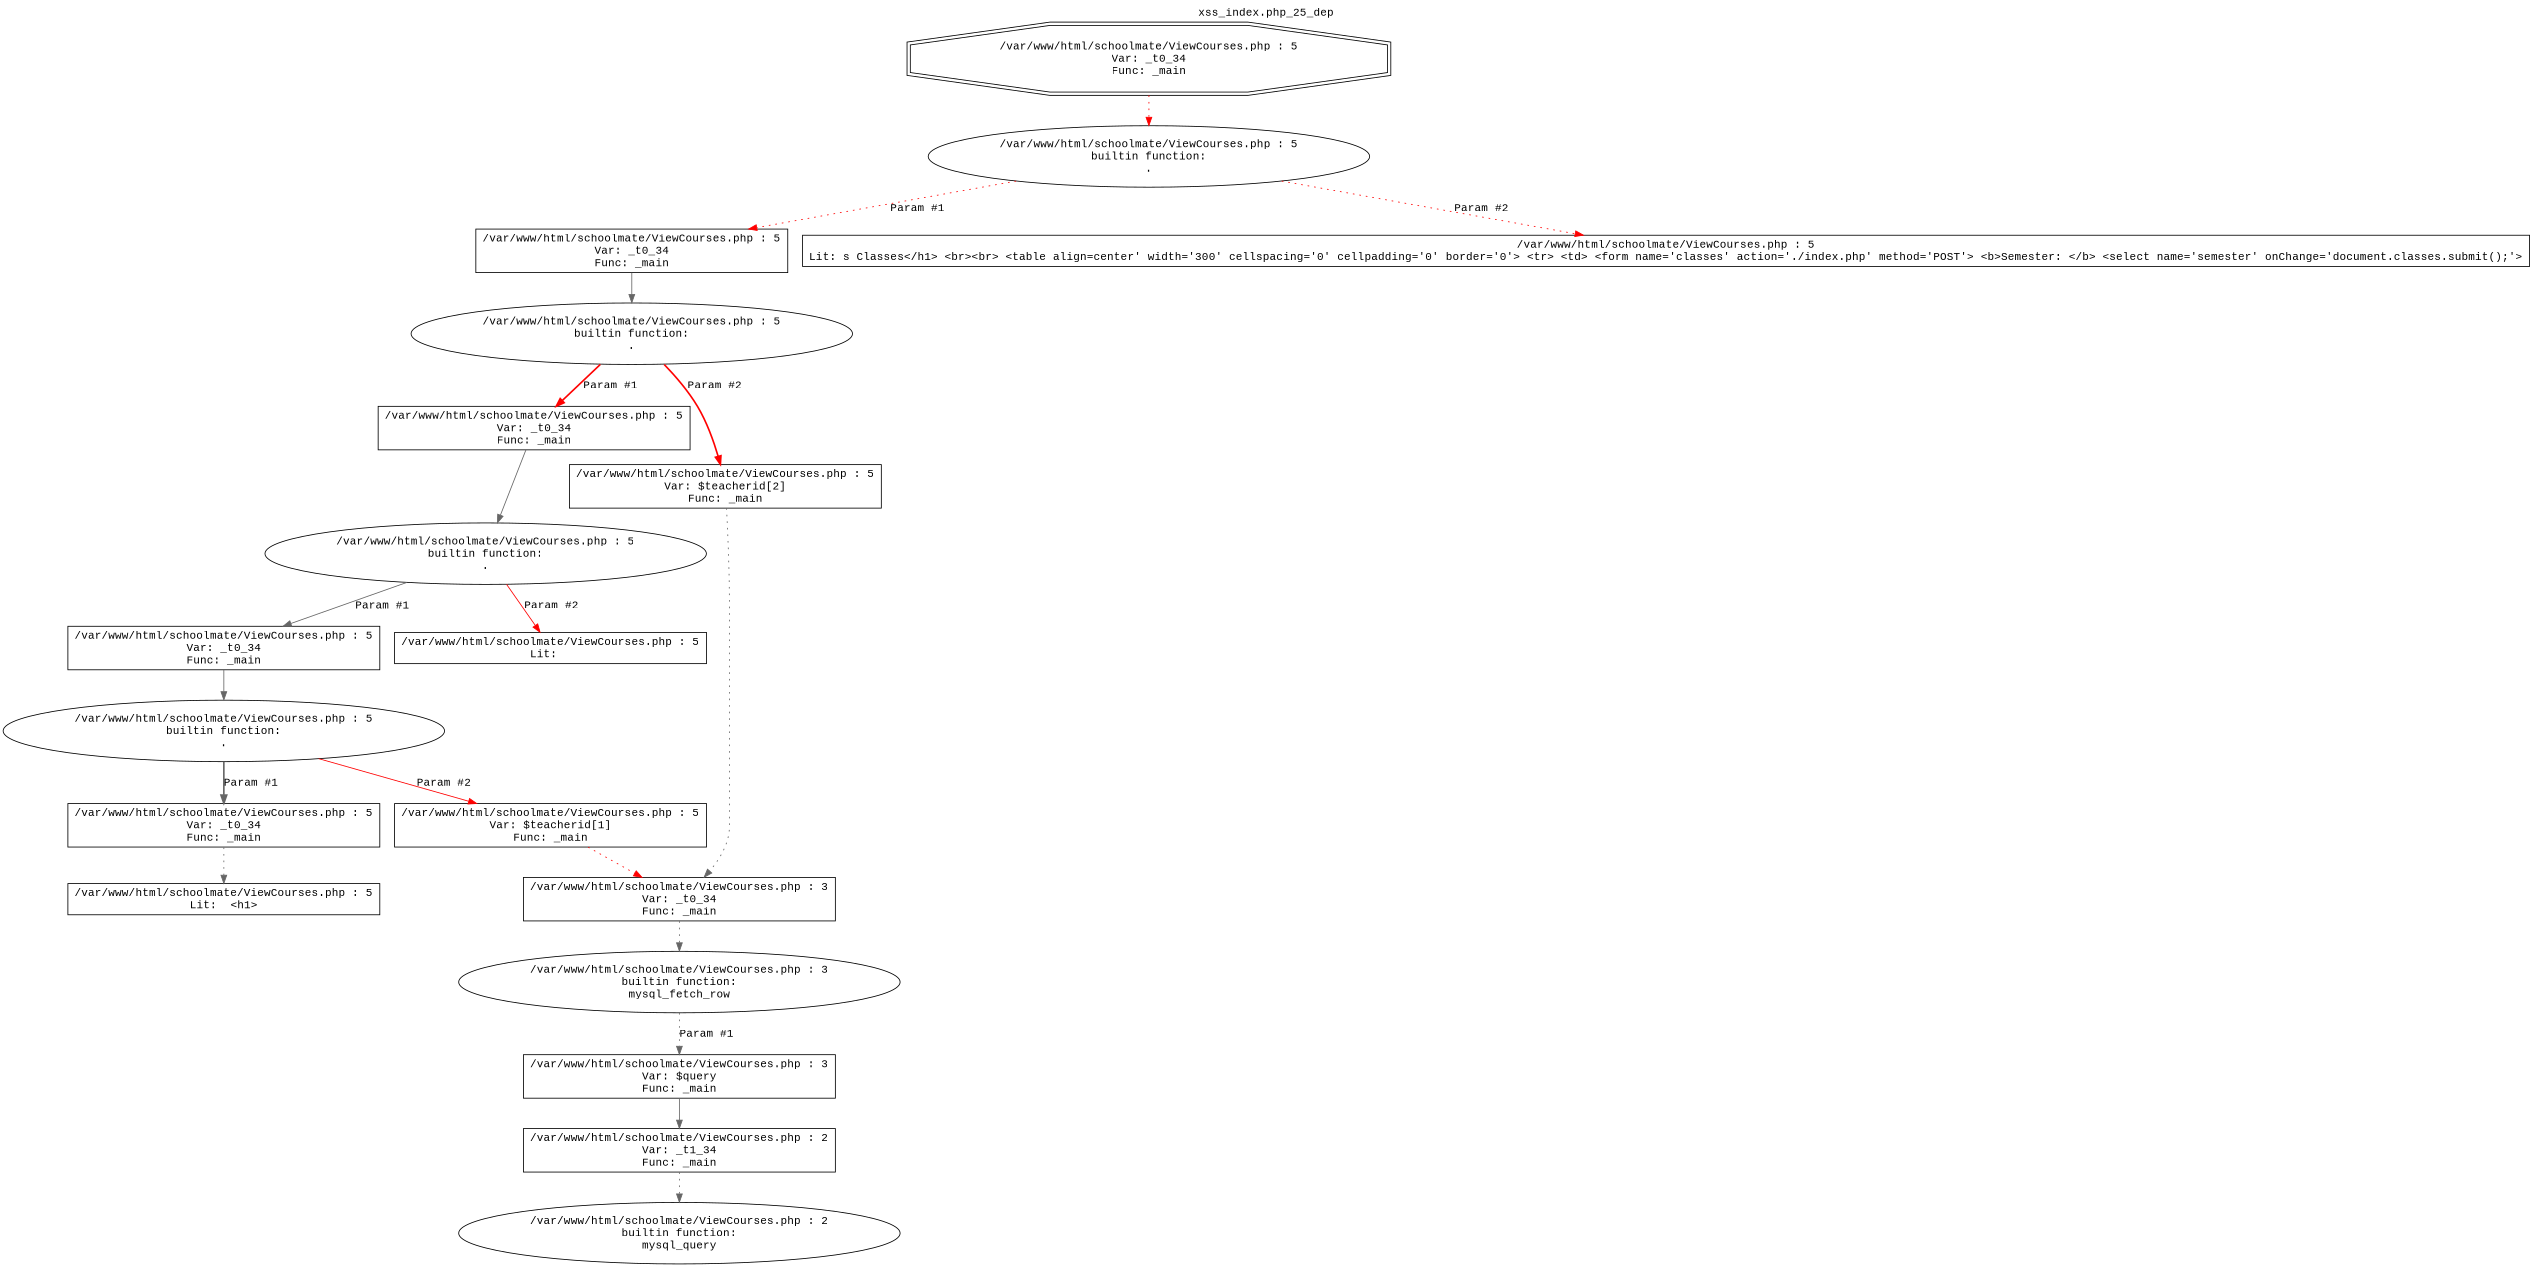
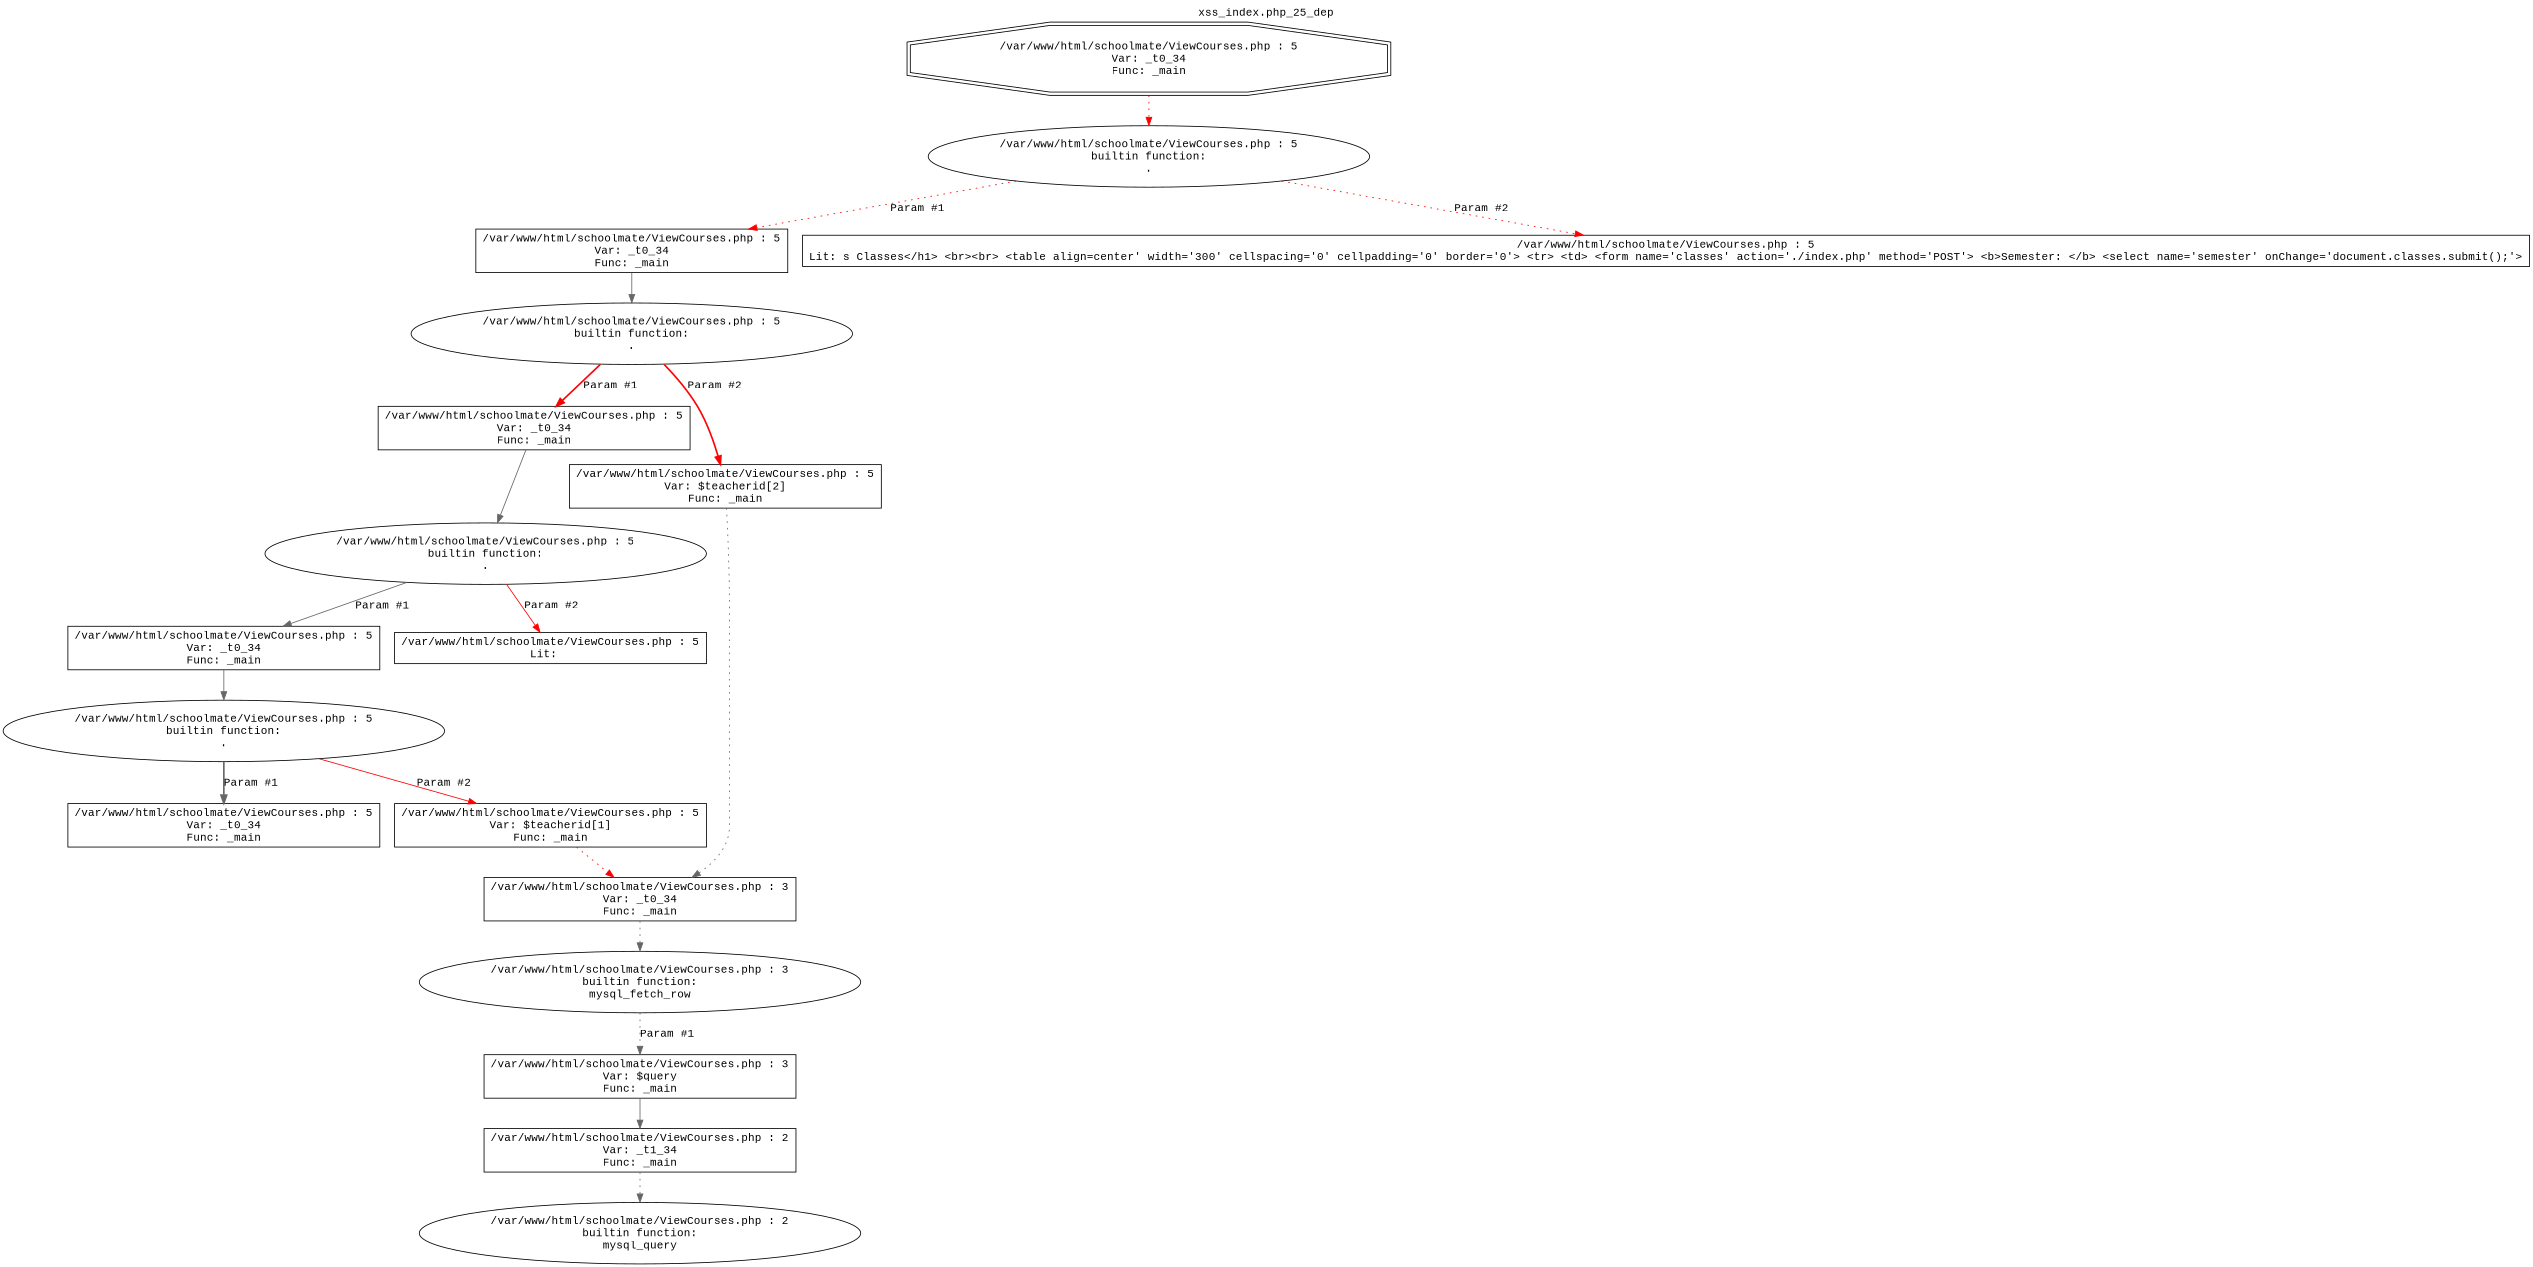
(224, 899) -> none
